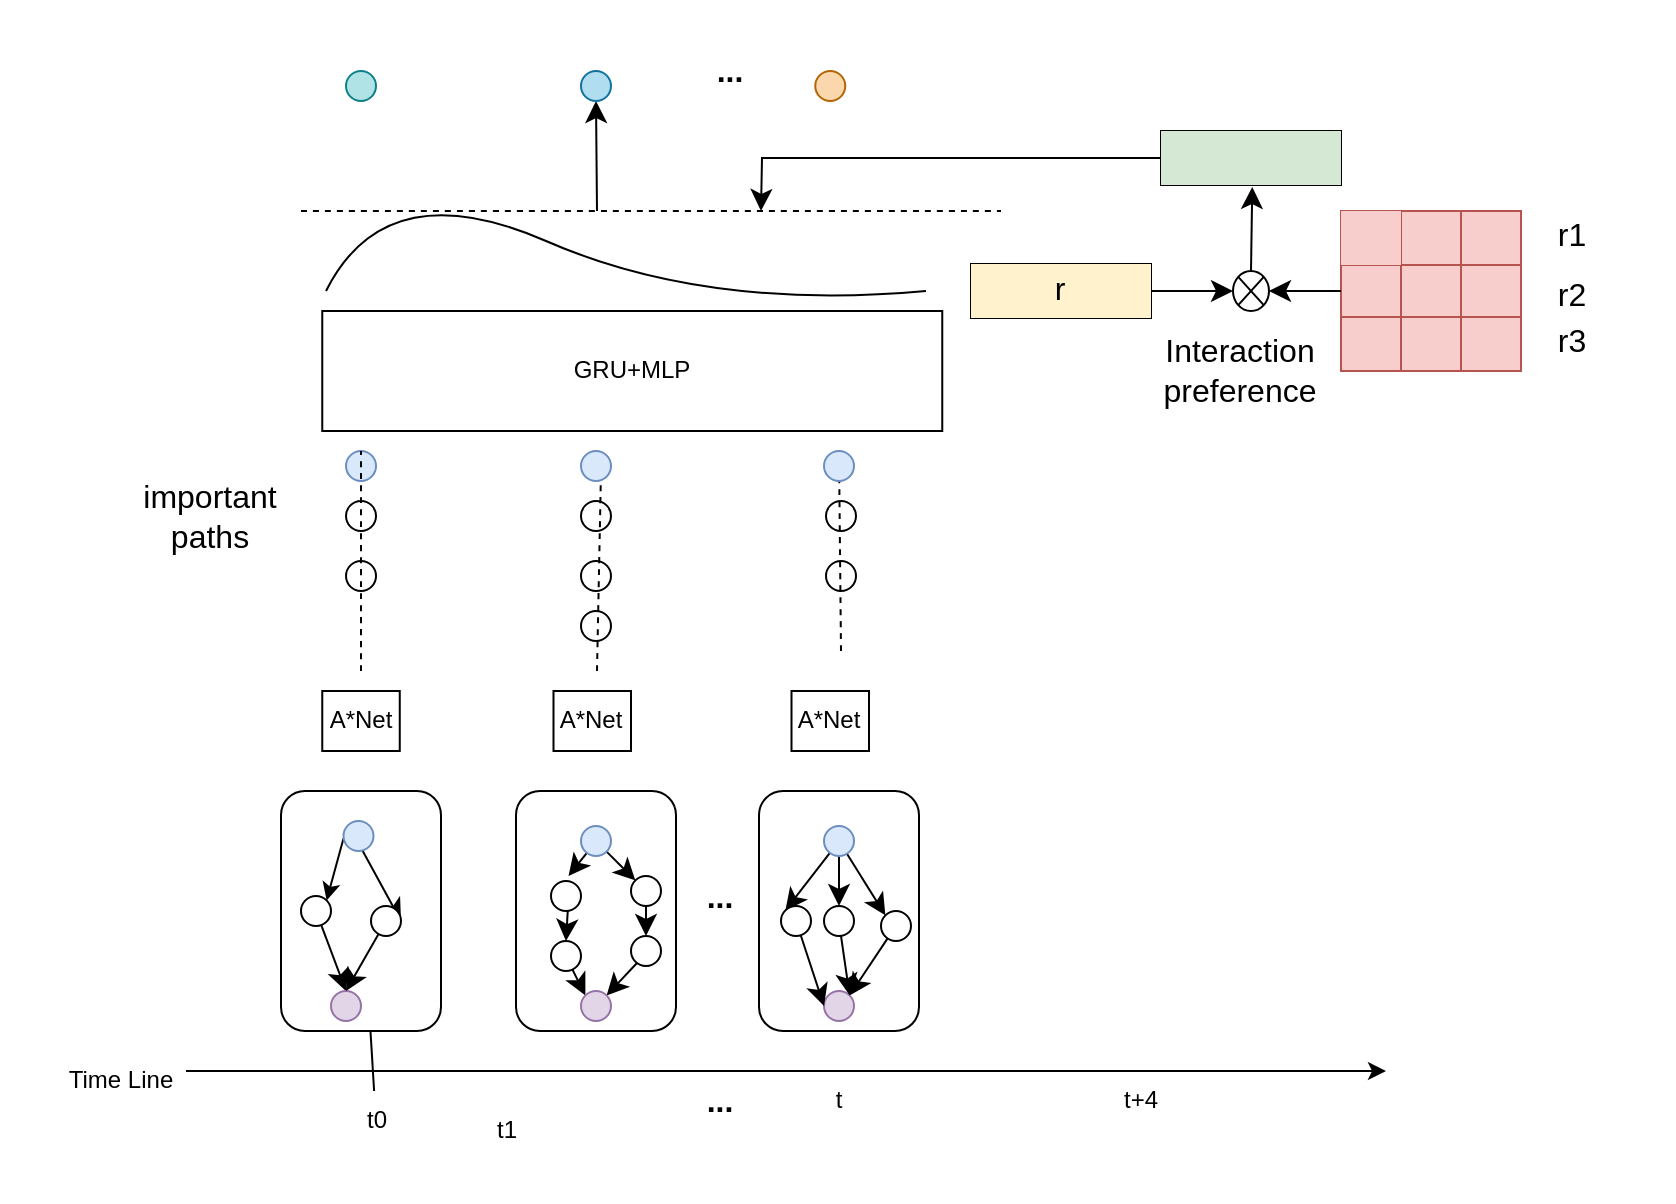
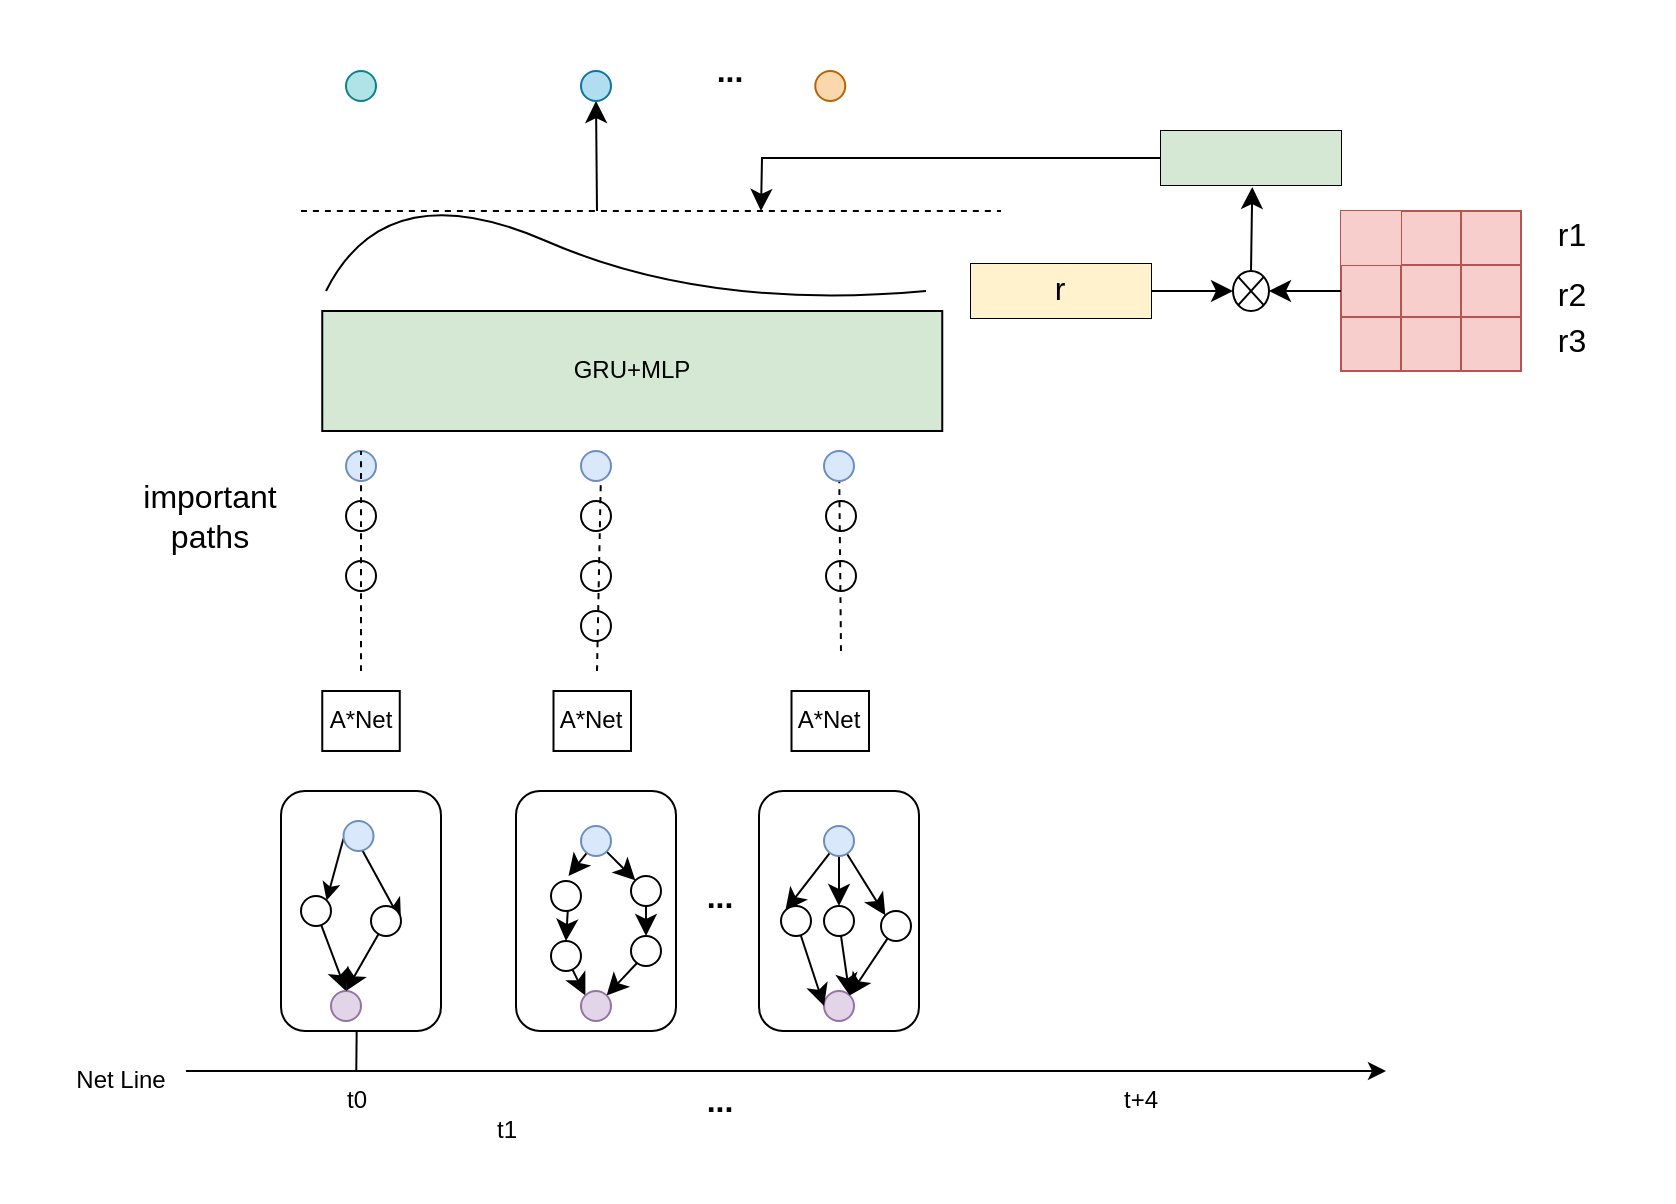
(632, 371) -> (632, 371)
(1241, 371) -> none
(122, 1081) -> (122, 1081)
(839, 1101) -> none
(376, 1121) -> (356, 1101)
